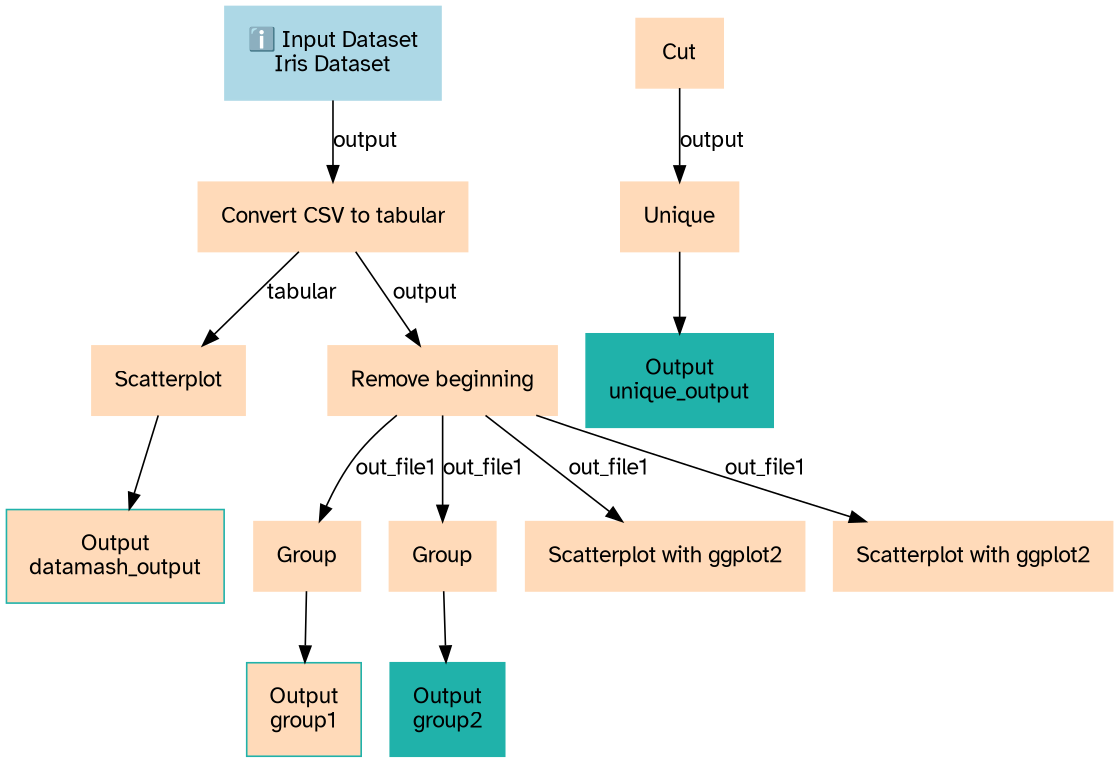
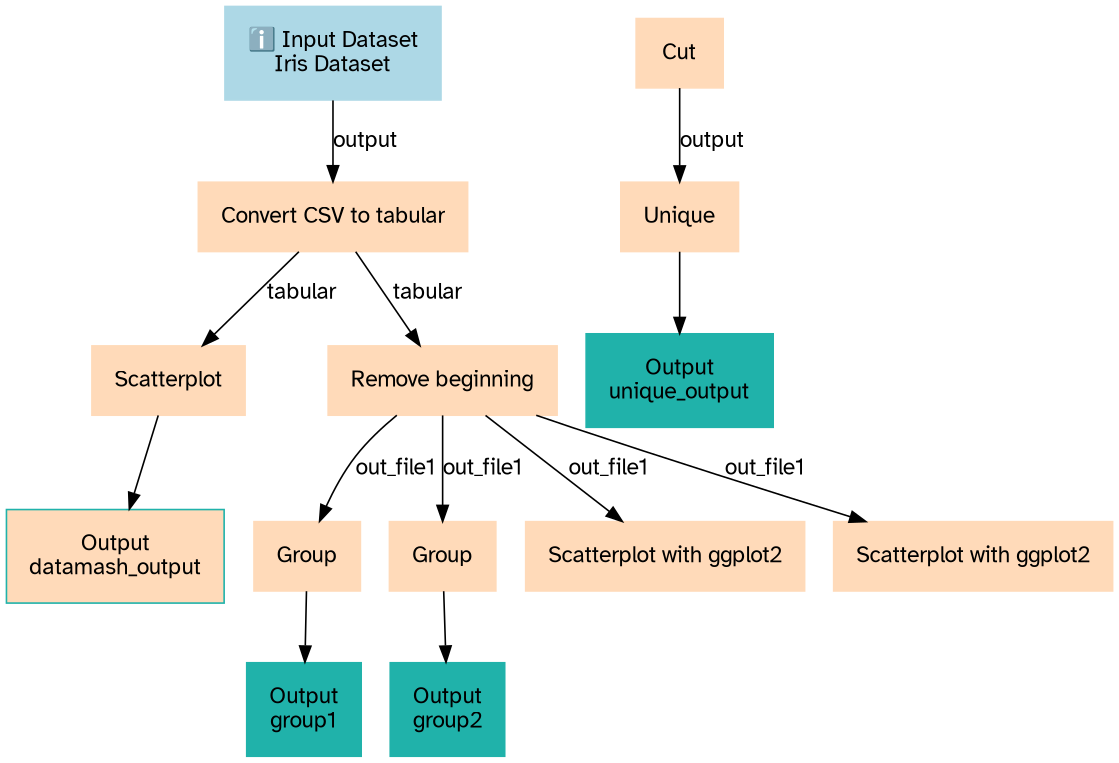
(425, 293) -> (427, 293)
(304, 709) -> (304, 709)
